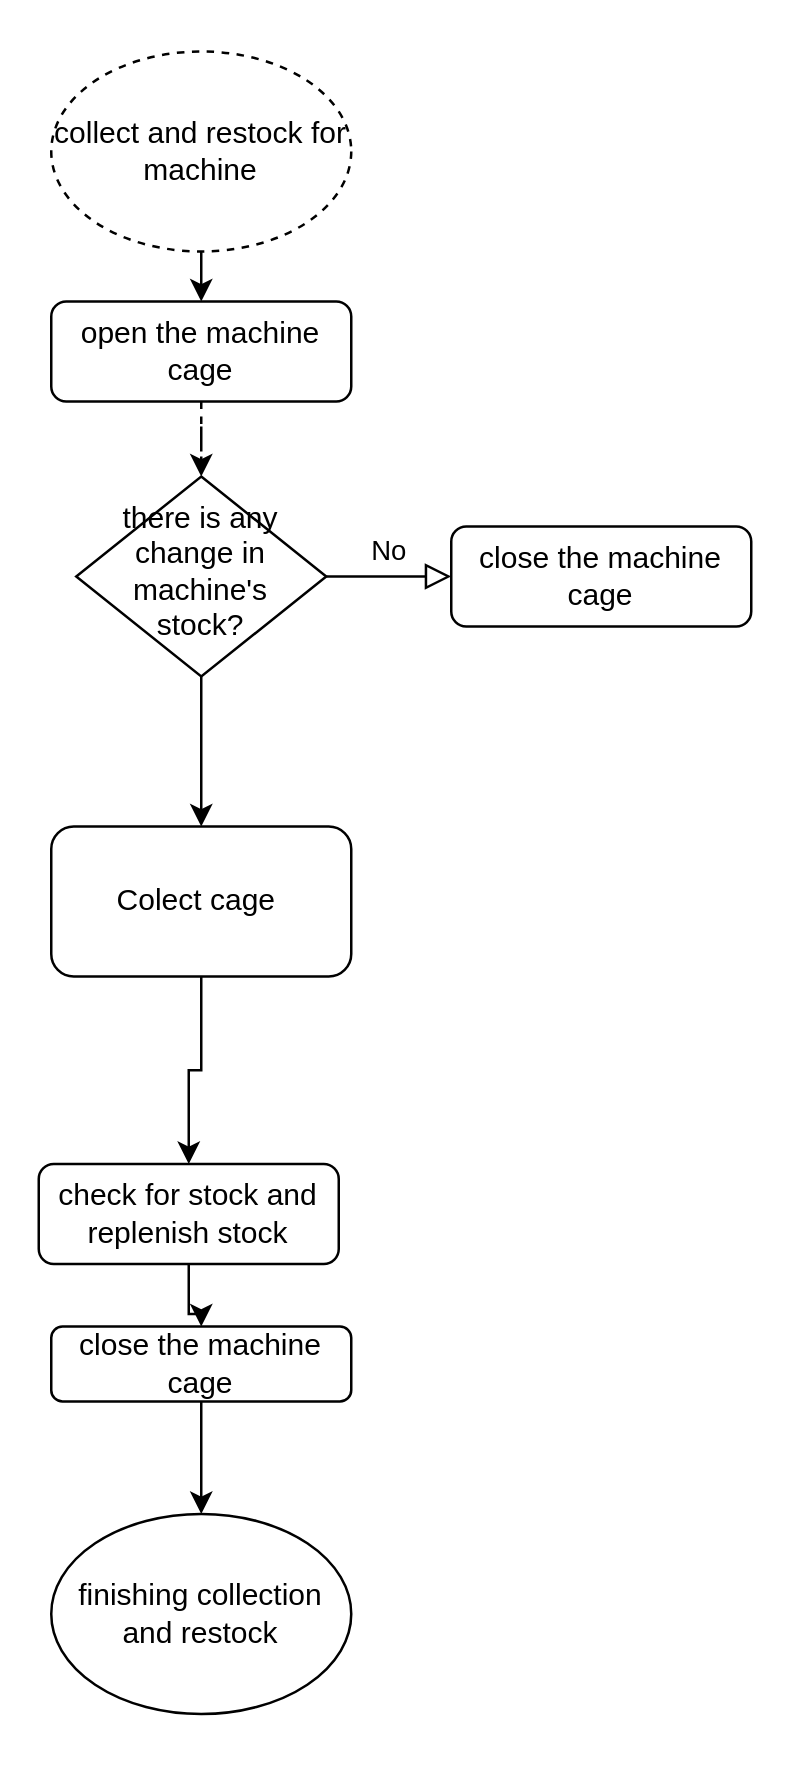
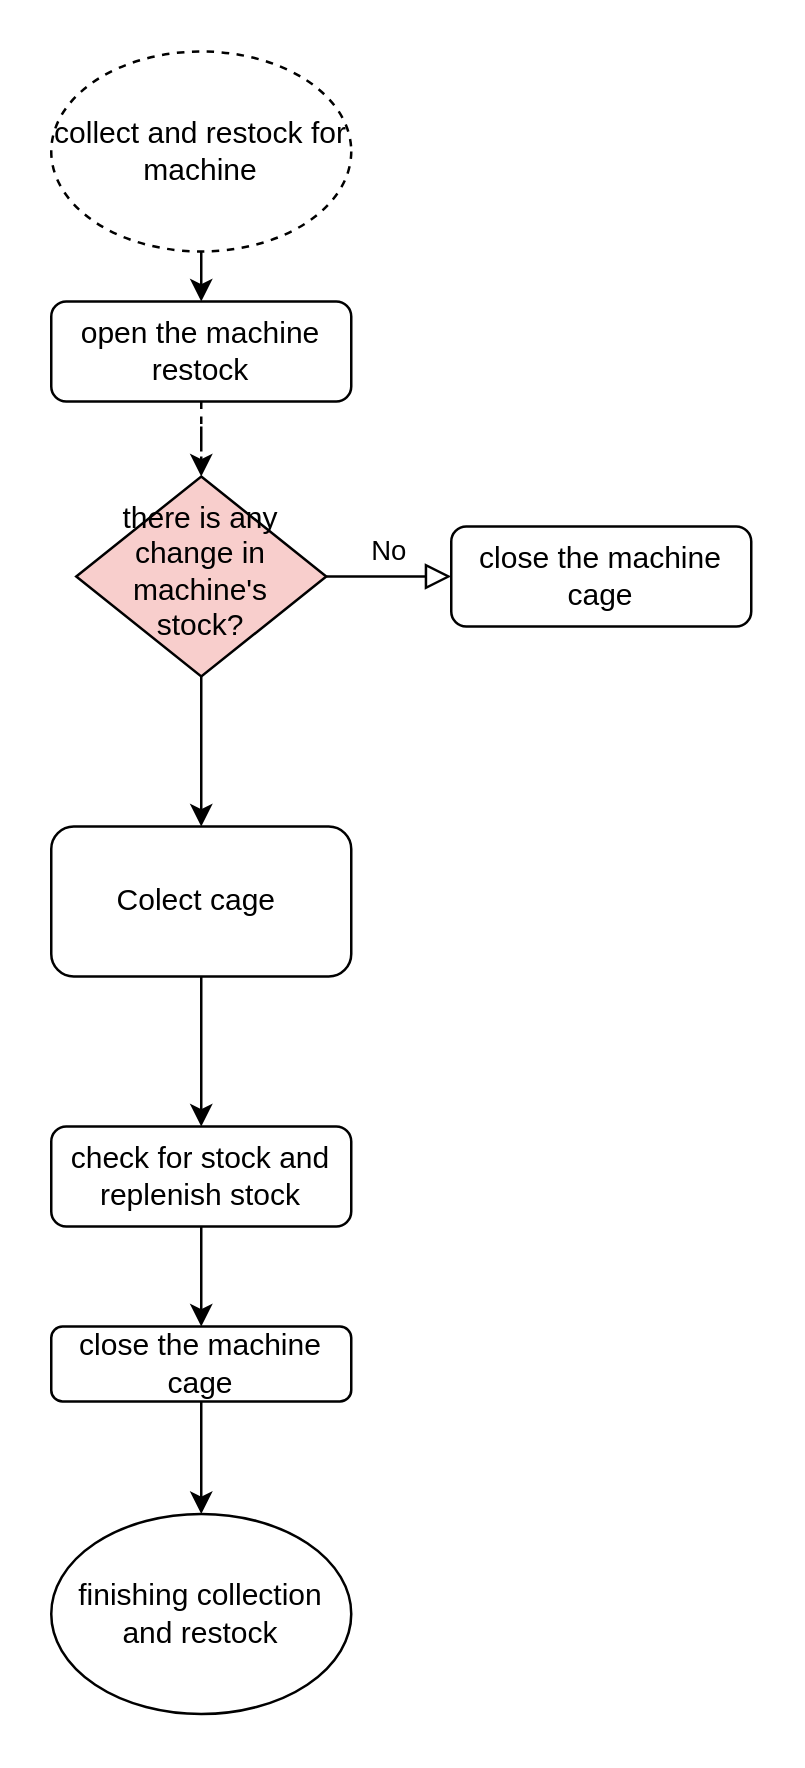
(201, 351) -> (201, 351)
(201, 576) -> (201, 576)
(189, 1214) -> (201, 1176)
